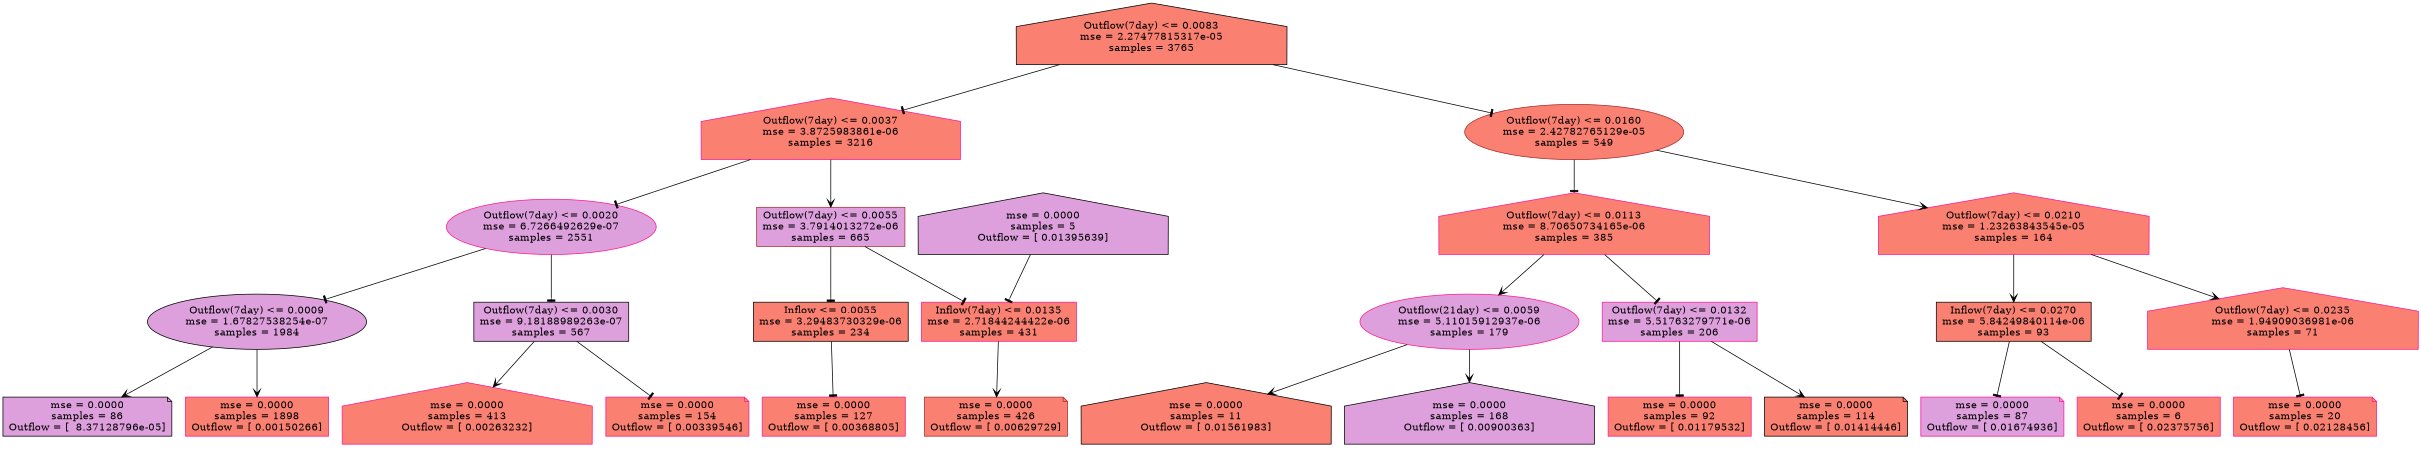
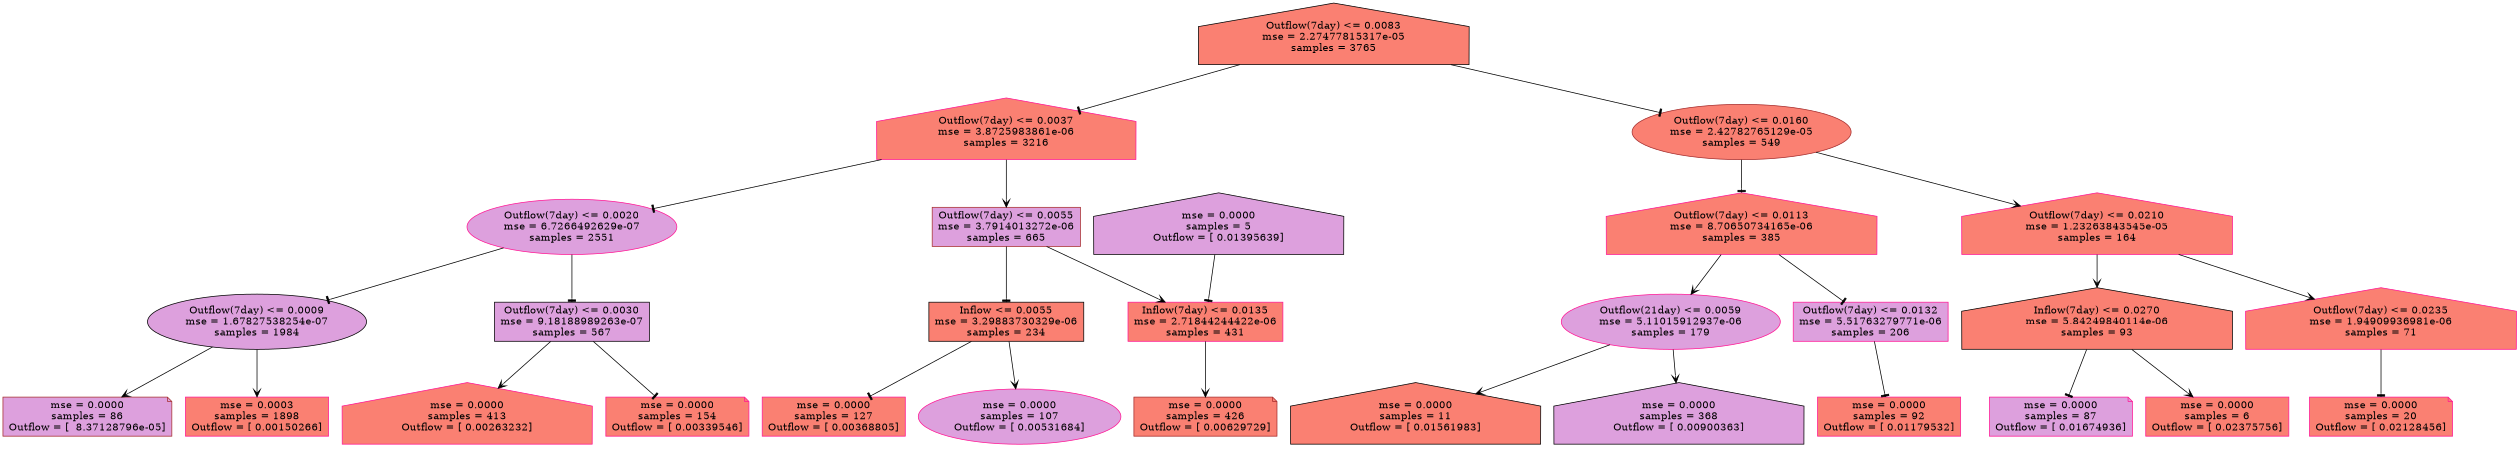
(913, 273) -> (1102, 273)
(831, 322) -> (1006, 322)
(2014, 322) -> (2097, 322)
(2283, 322) -> (2381, 322)
(2080, 368) -> (2159, 371)
(87, 417) -> (87, 417)
(257, 417) -> (257, 417)
none -> (1020, 417)
(1469, 417) -> (1679, 417)
(1836, 417) -> none
